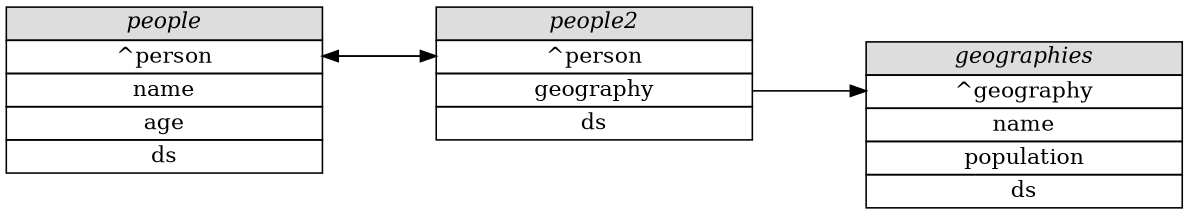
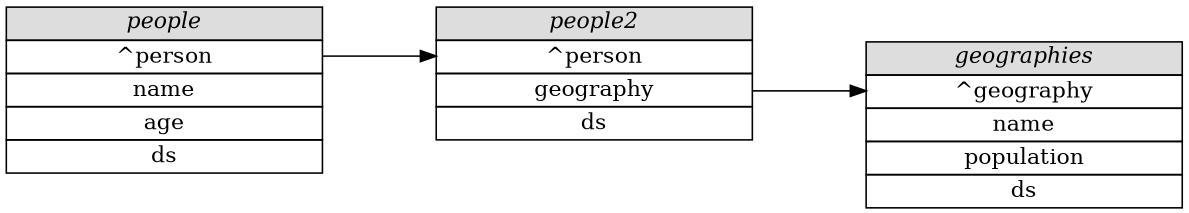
(387, 56) -> none
